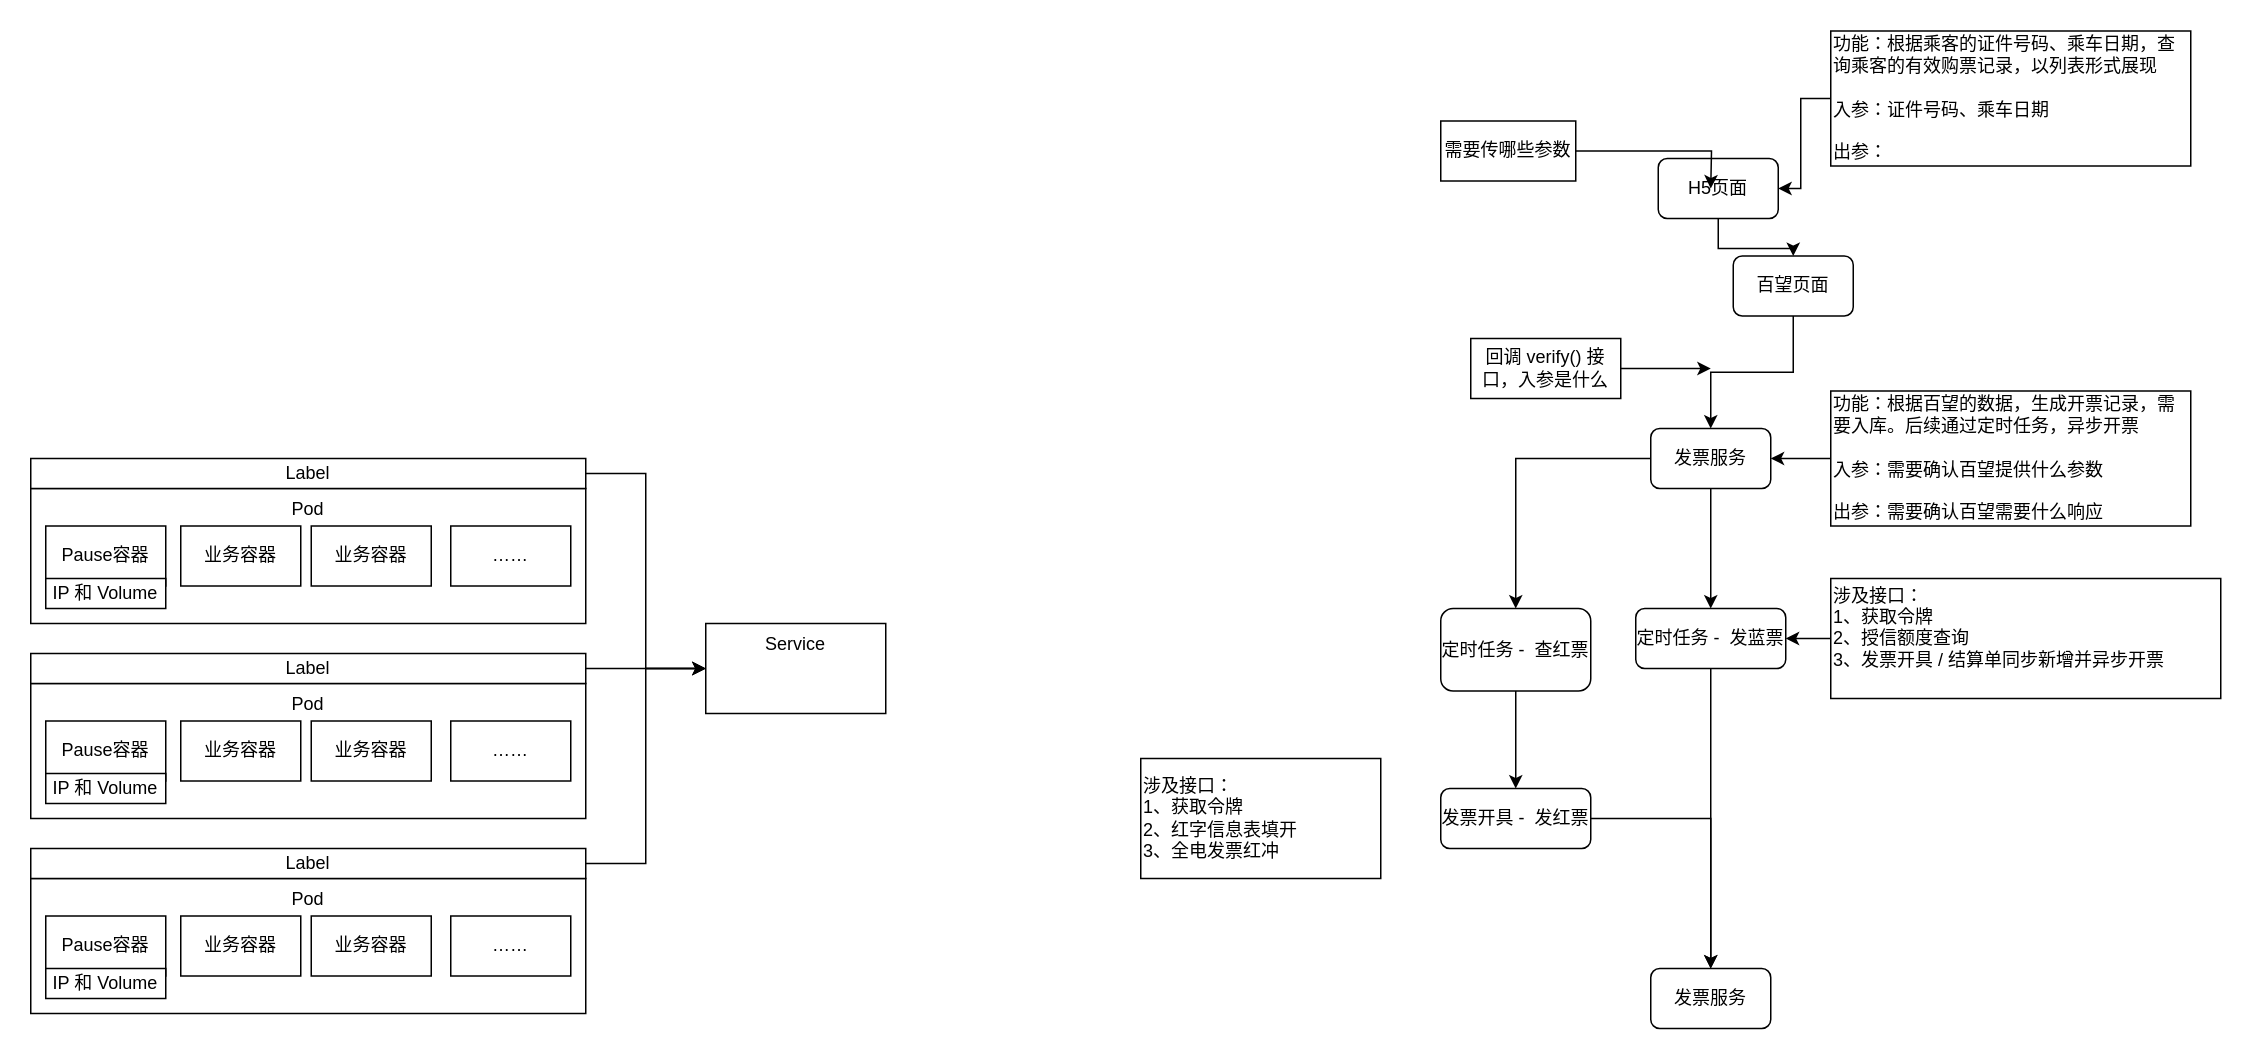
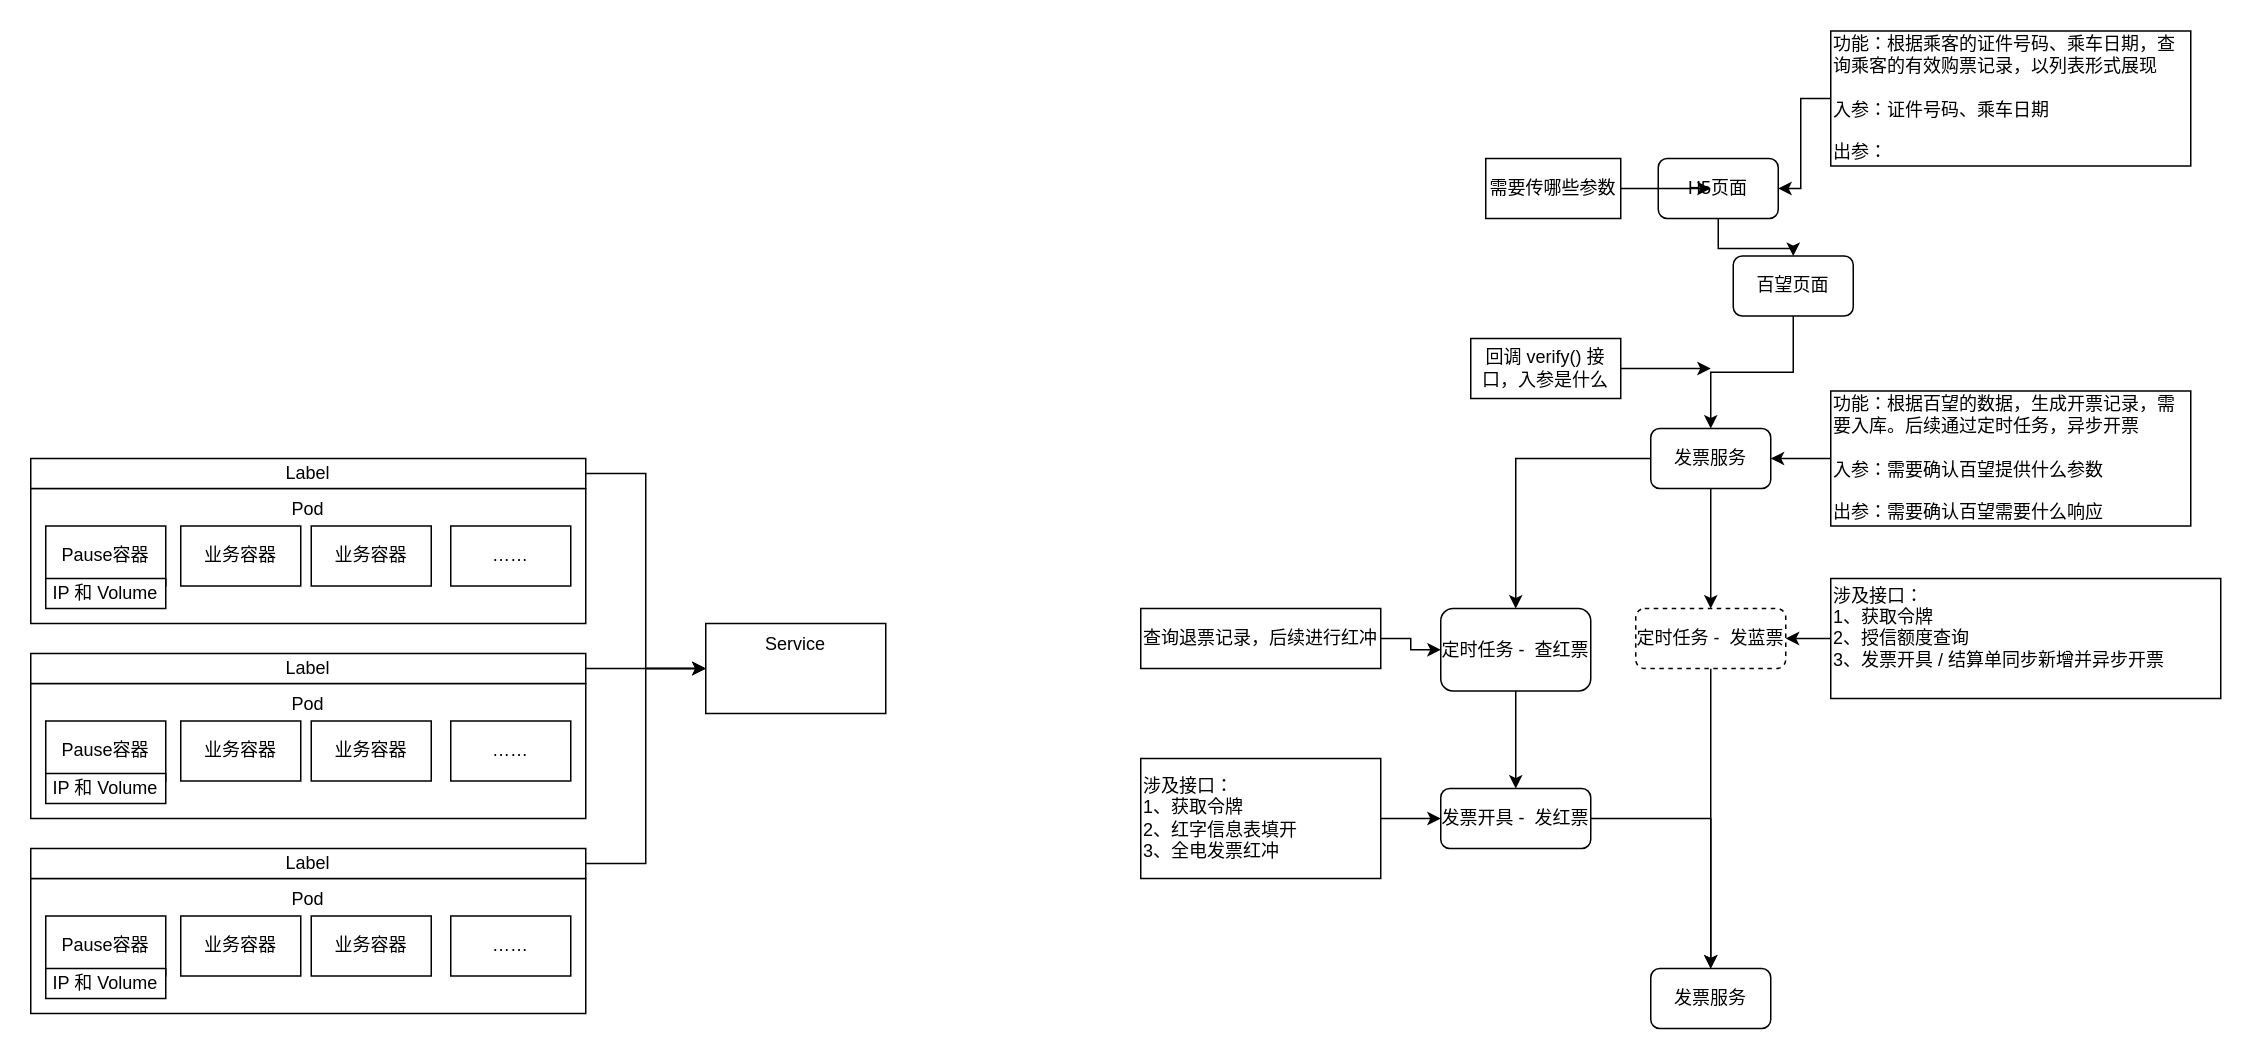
(1508, 151) -> (1553, 188)
none -> (1261, 638)
none -> (1411, 638)
(1711, 638) -> (1711, 638)
none -> (1406, 818)
